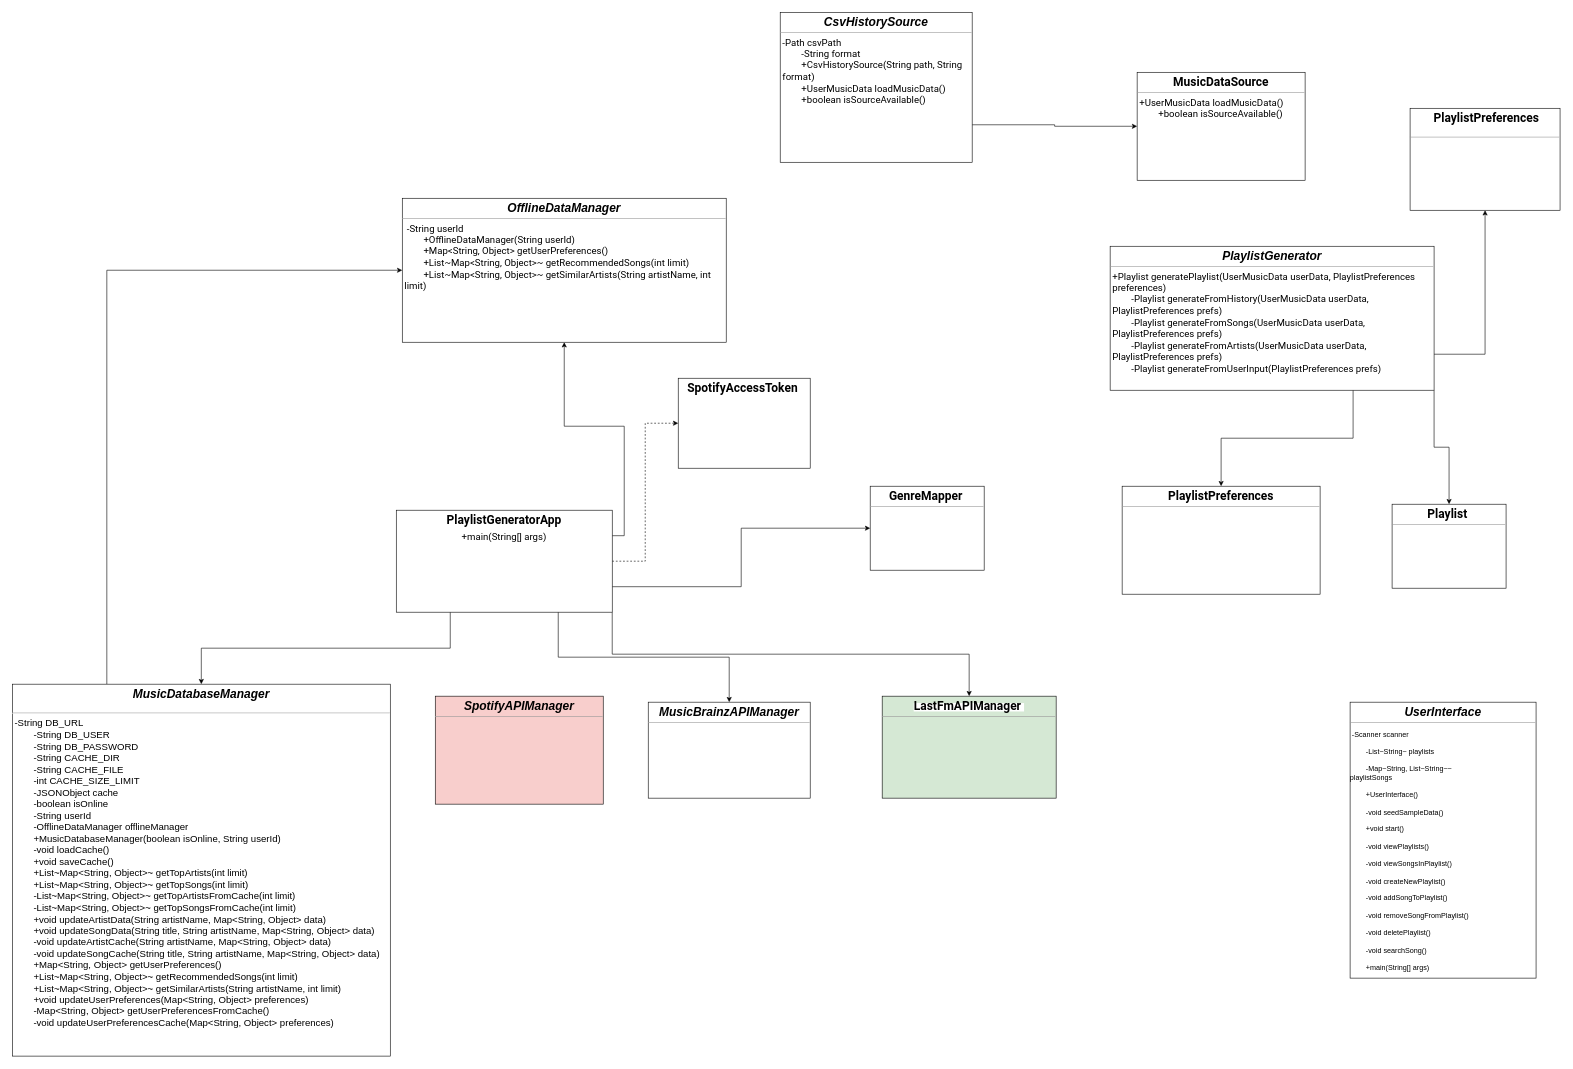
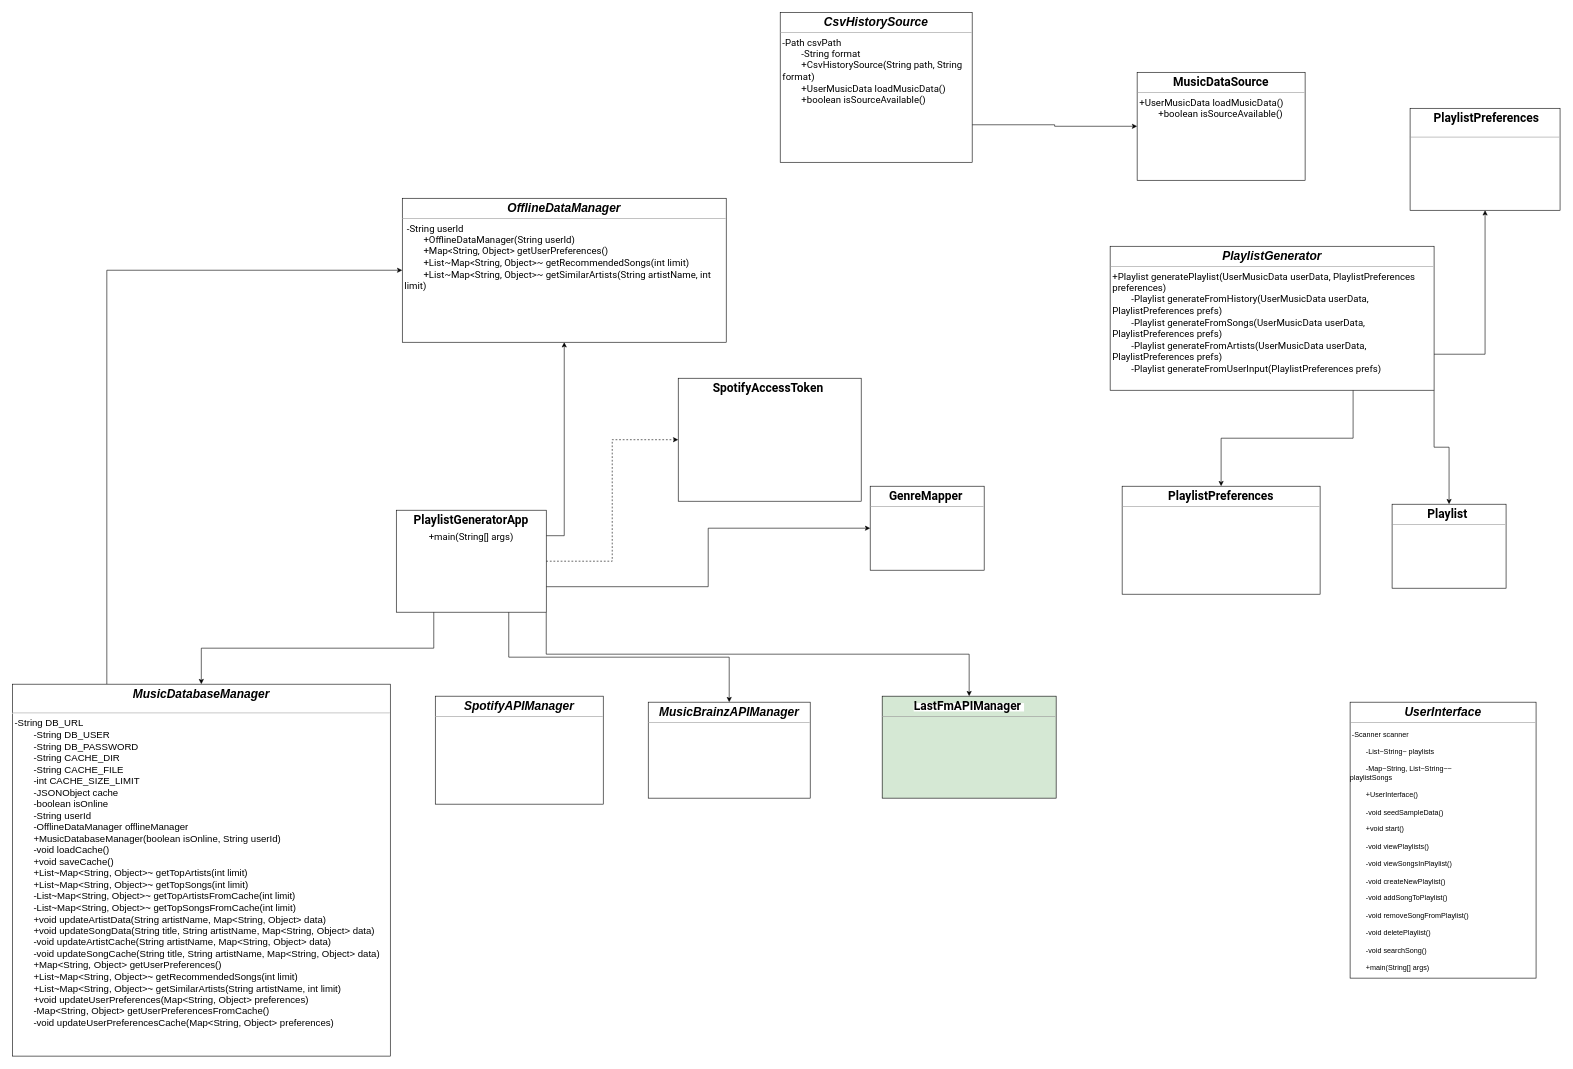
(744, 423) -> (770, 440)
(504, 561) -> (471, 561)
(519, 750) -> (519, 750)
